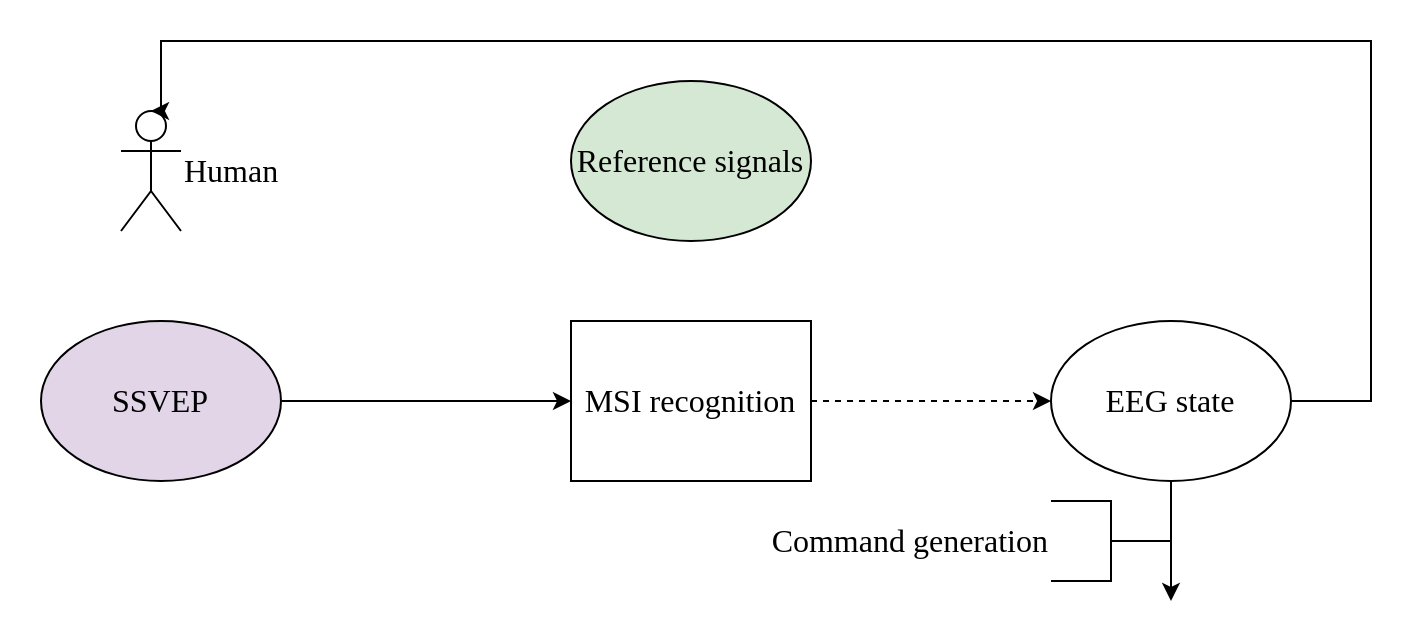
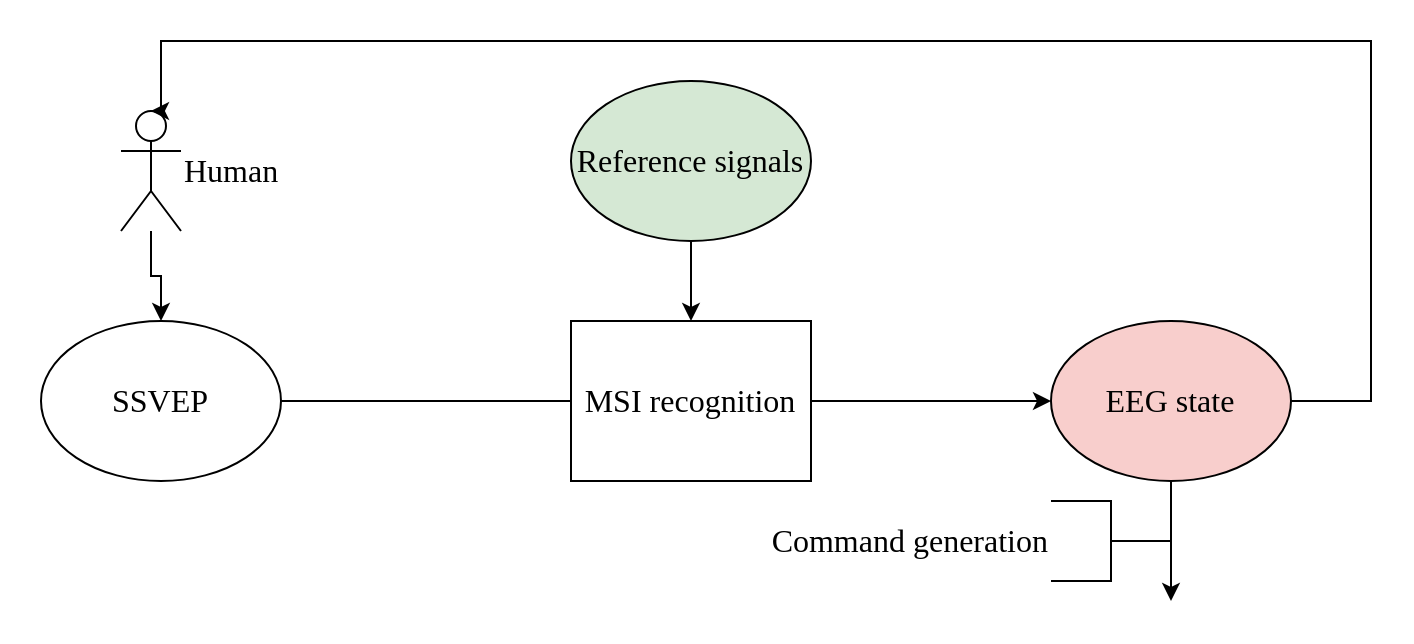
none -> (151, 274)
none -> (691, 274)
(161, 401) -> (161, 401)
(556, 401) -> (561, 401)
(926, 401) -> (926, 401)
(1171, 401) -> (1171, 401)
